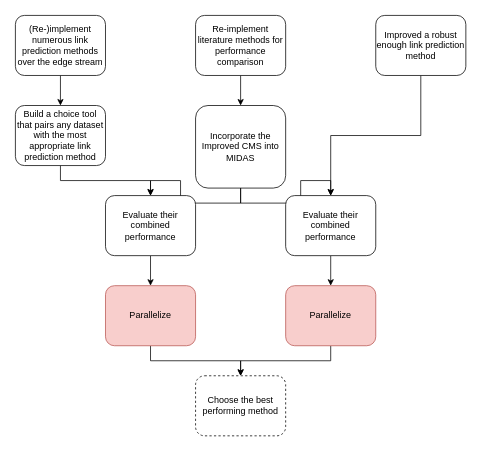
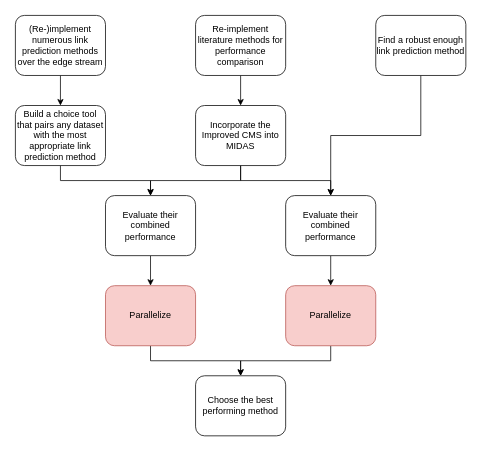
(420, 45) -> (420, 45)
(240, 147) -> (240, 135)
(240, 405) -> (240, 405)
